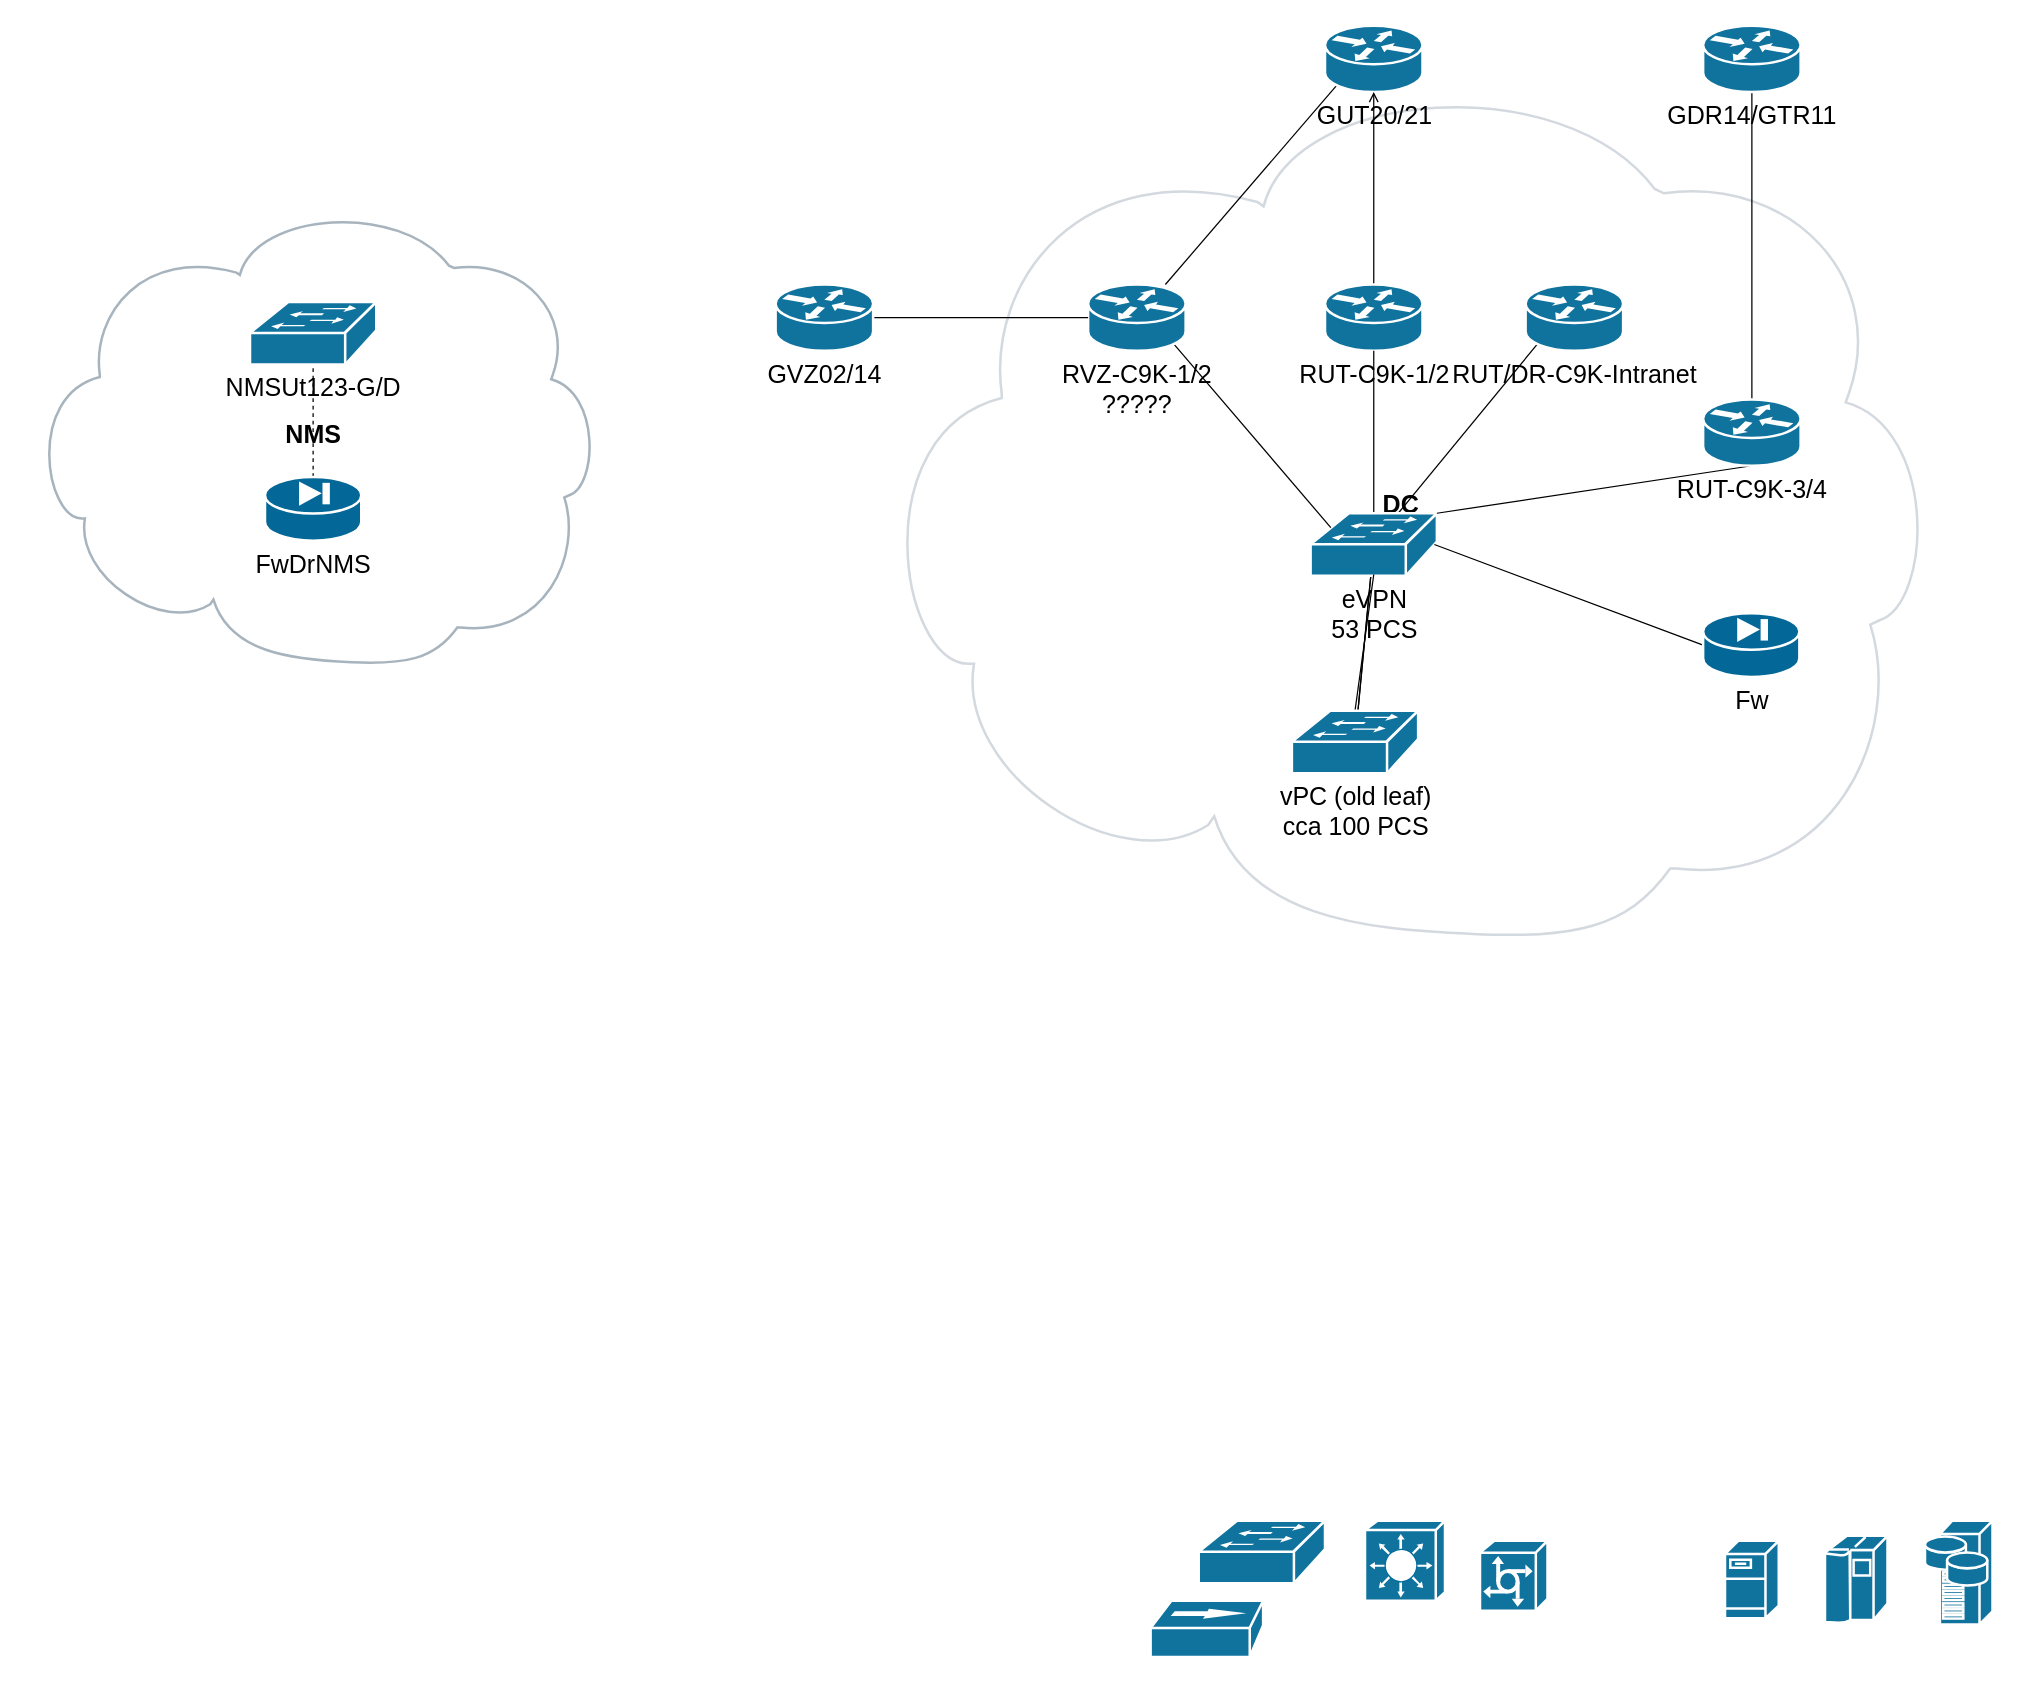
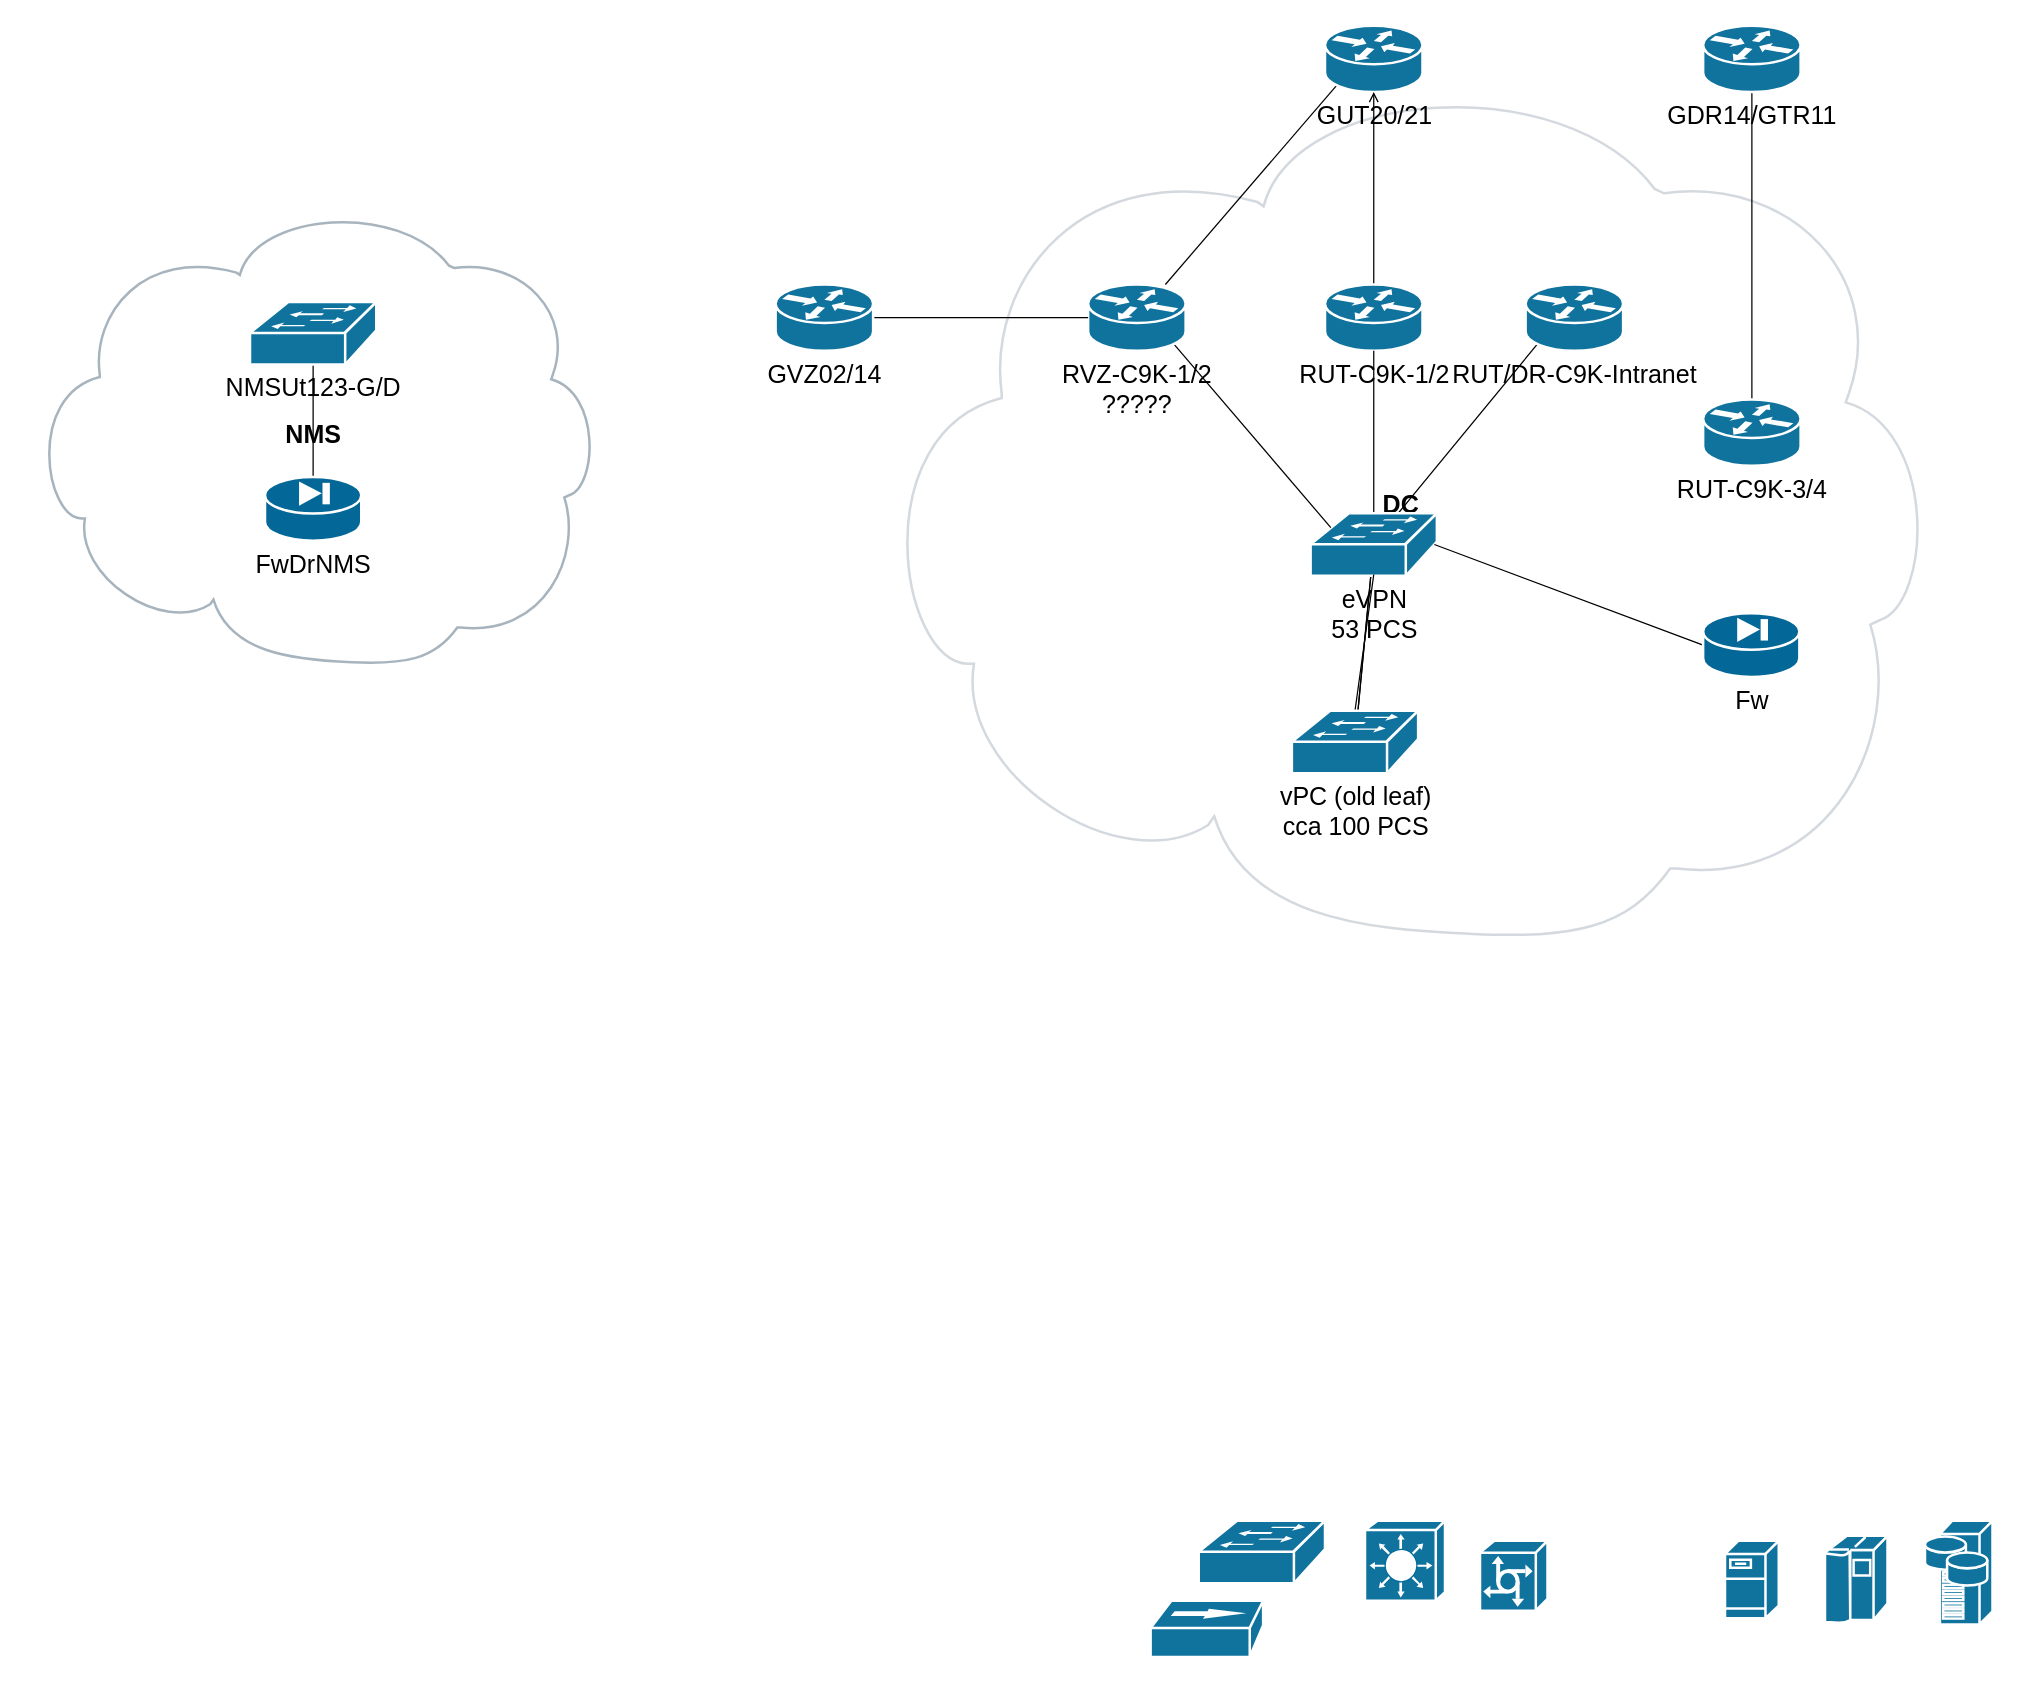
(313, 415) -> (313, 415)
(1591, 490) -> none
